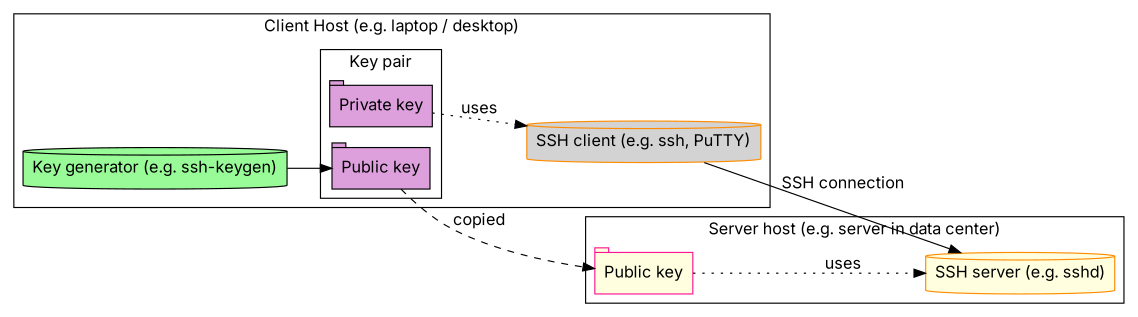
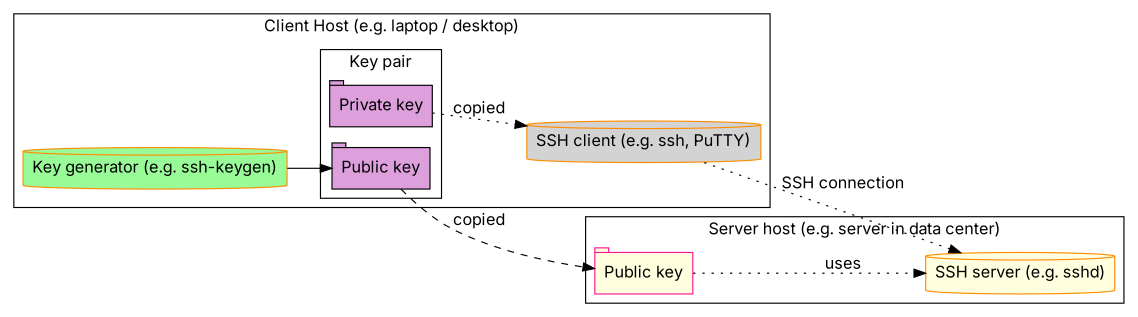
(480, 109) -> (480, 109)
(155, 168) -> (155, 168)
(827, 206) -> (827, 206)
